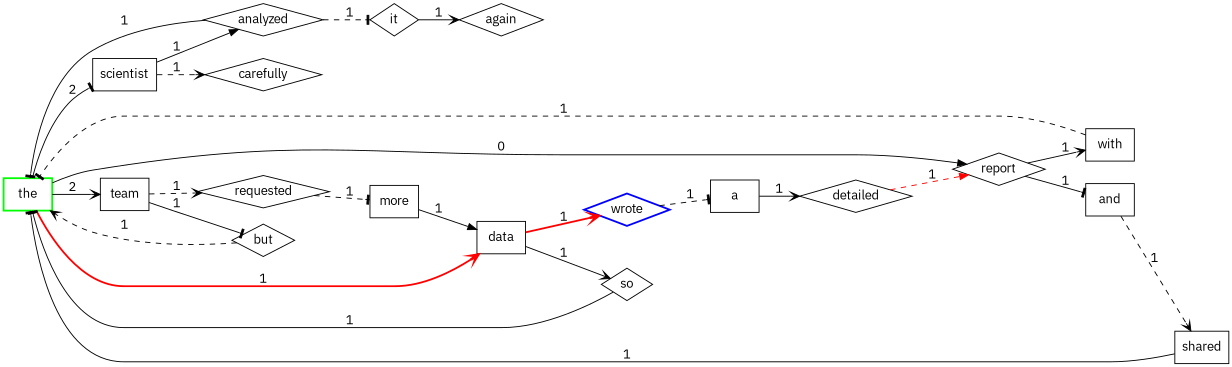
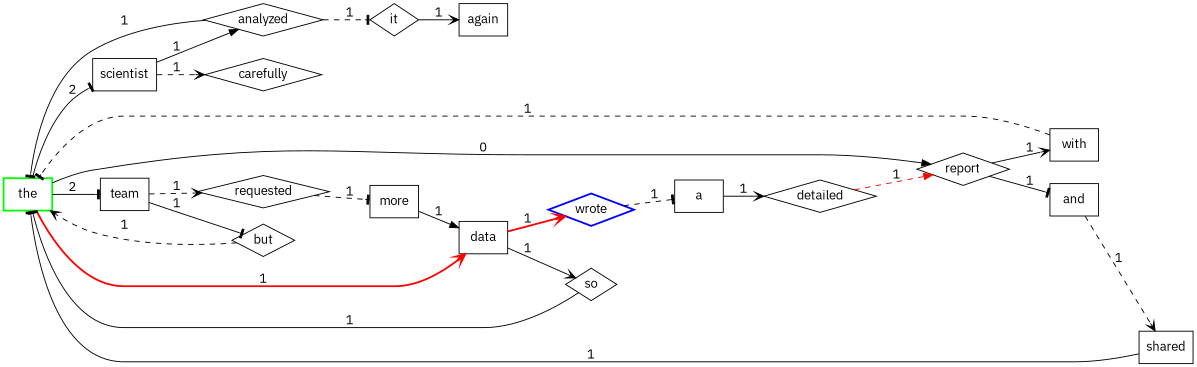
(501, 20) -> (483, 20)
(72, 194) -> (74, 194)
